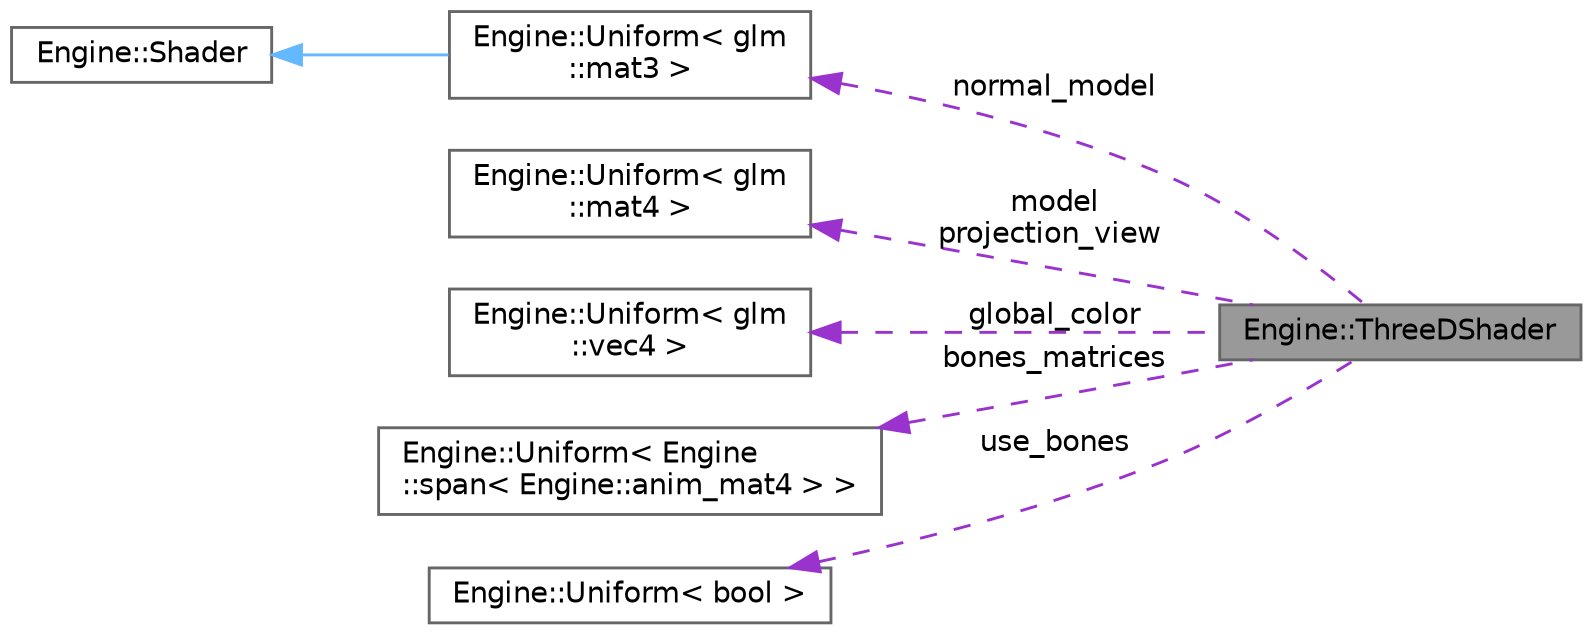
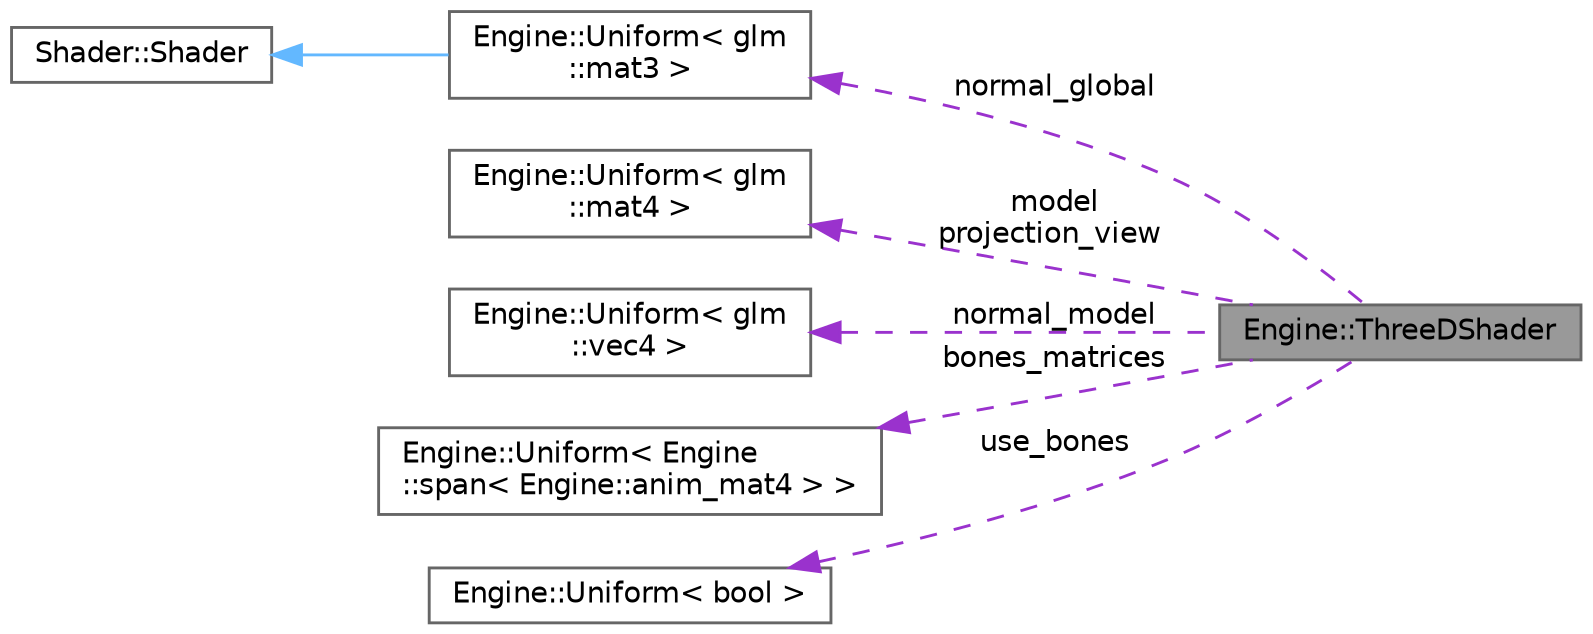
(142, 55) -> (142, 55)
(1051, 88) -> (1051, 88)
(1051, 316) -> (1051, 316)
